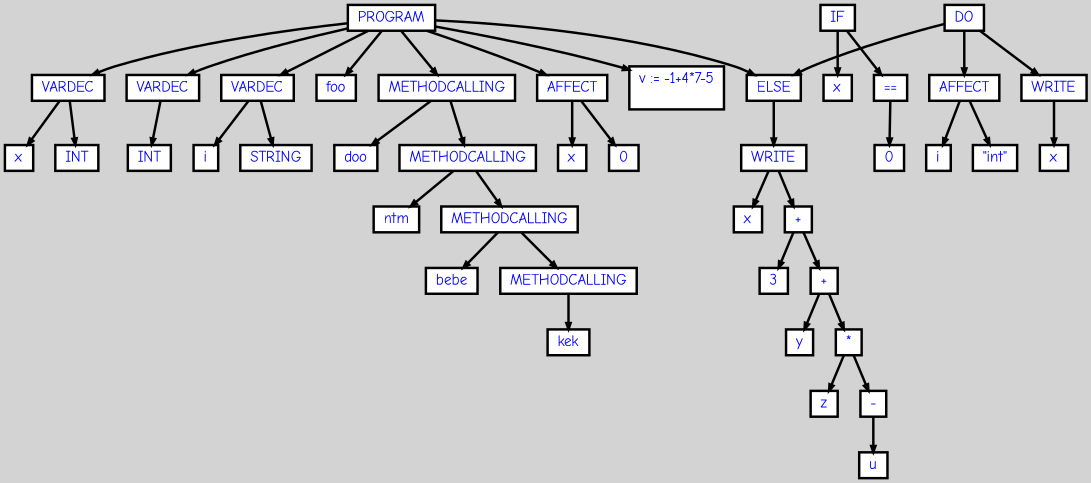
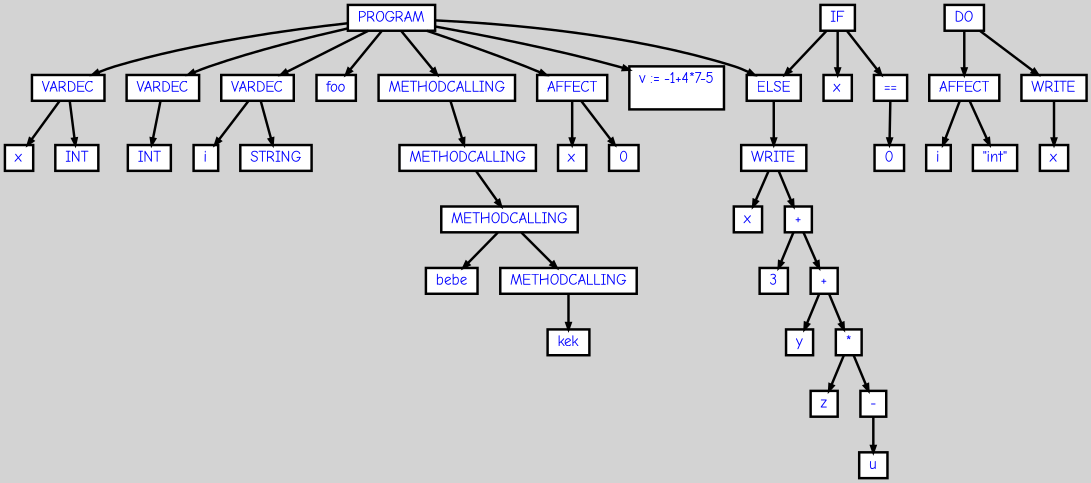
(871, 45) -> (808, 50)
(356, 158) -> none
(396, 219) -> none
